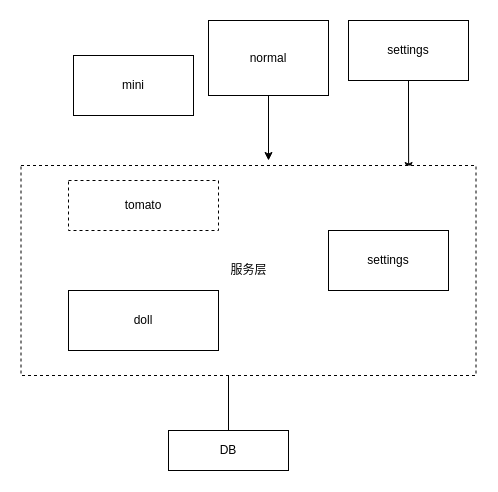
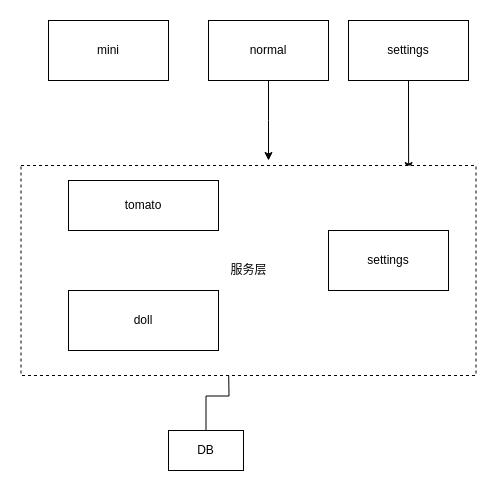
(269, 58) -> (269, 51)
(134, 86) -> (109, 51)
(144, 206) -> (144, 206)
(229, 451) -> (206, 451)
